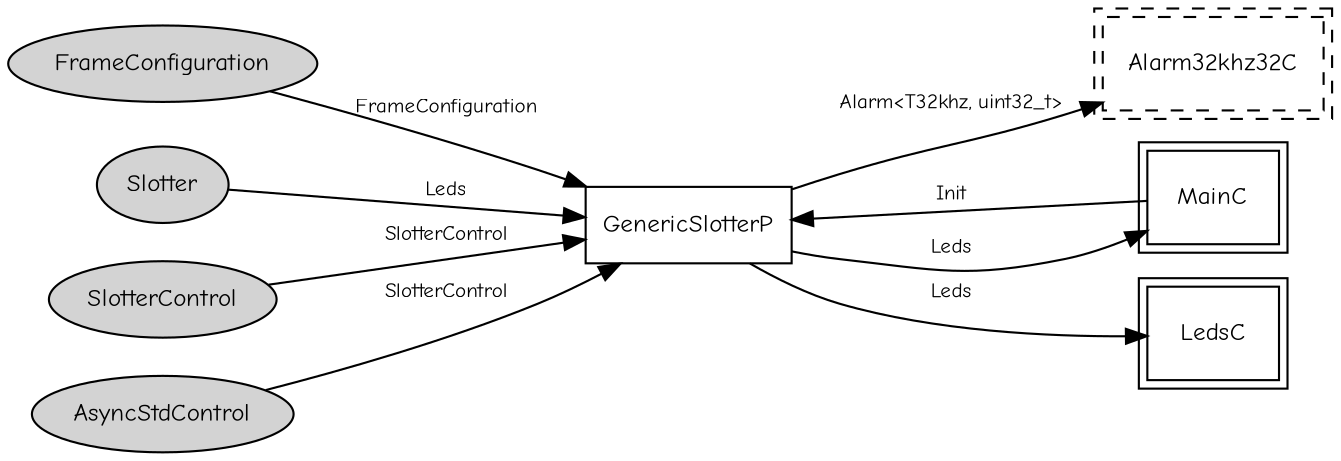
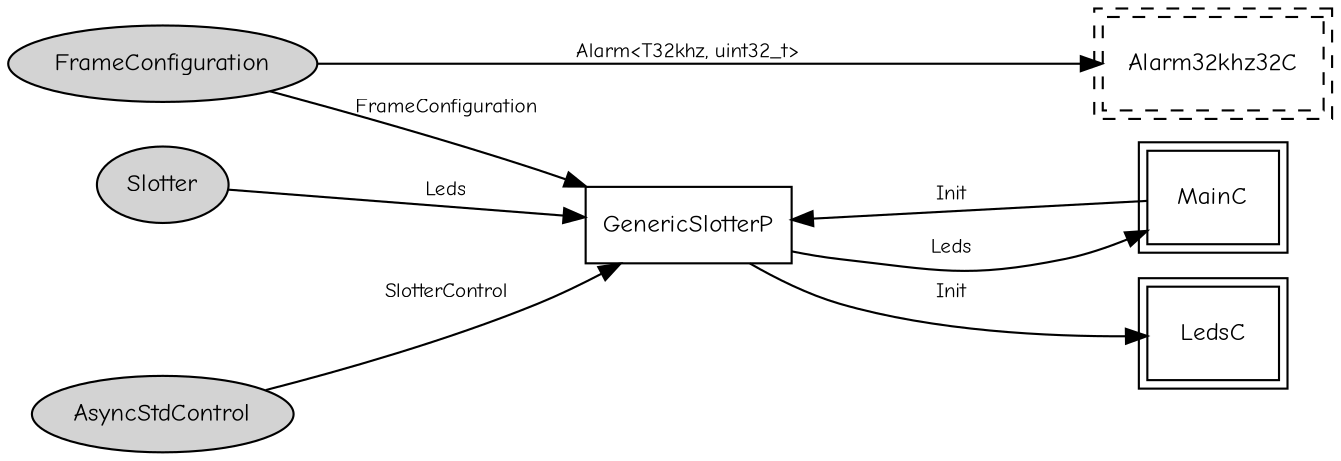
(937, 148) -> (699, 64)
(952, 292) -> (952, 292)
(163, 299) -> none
